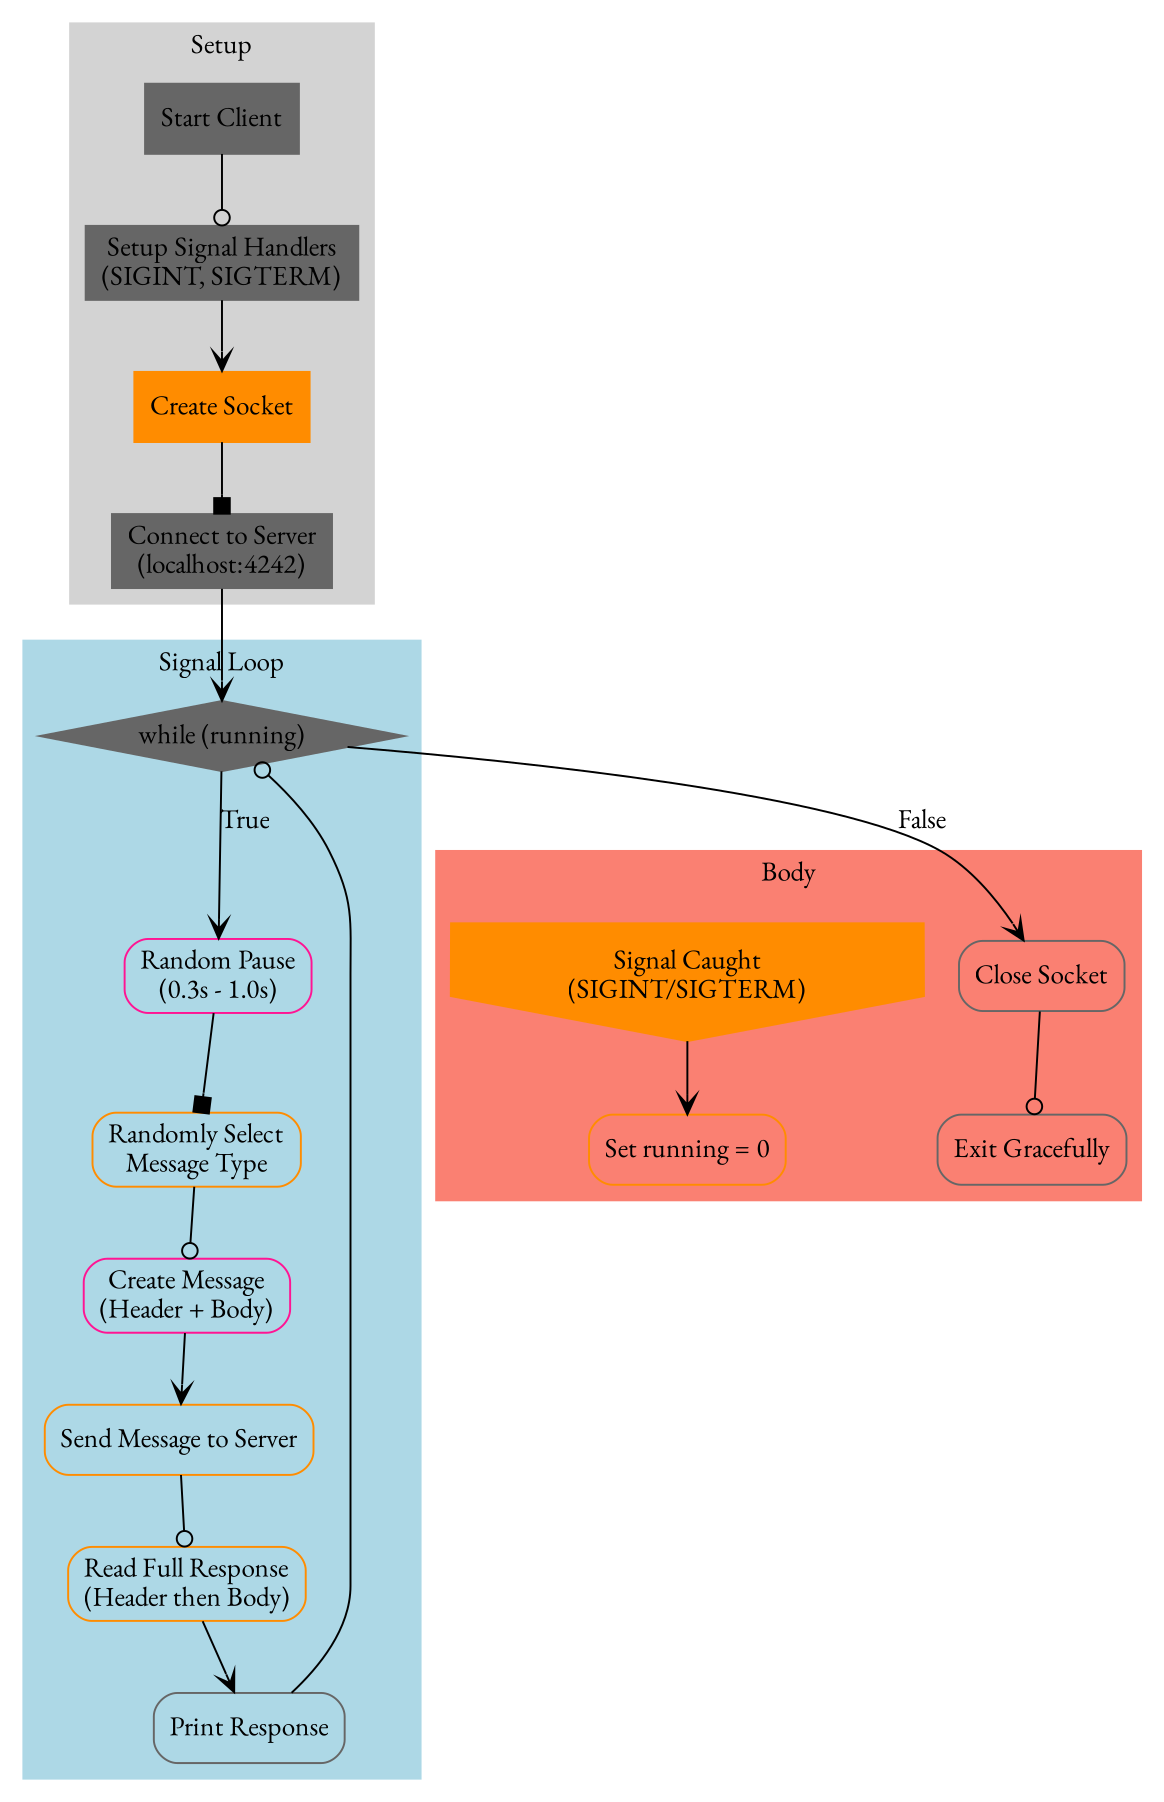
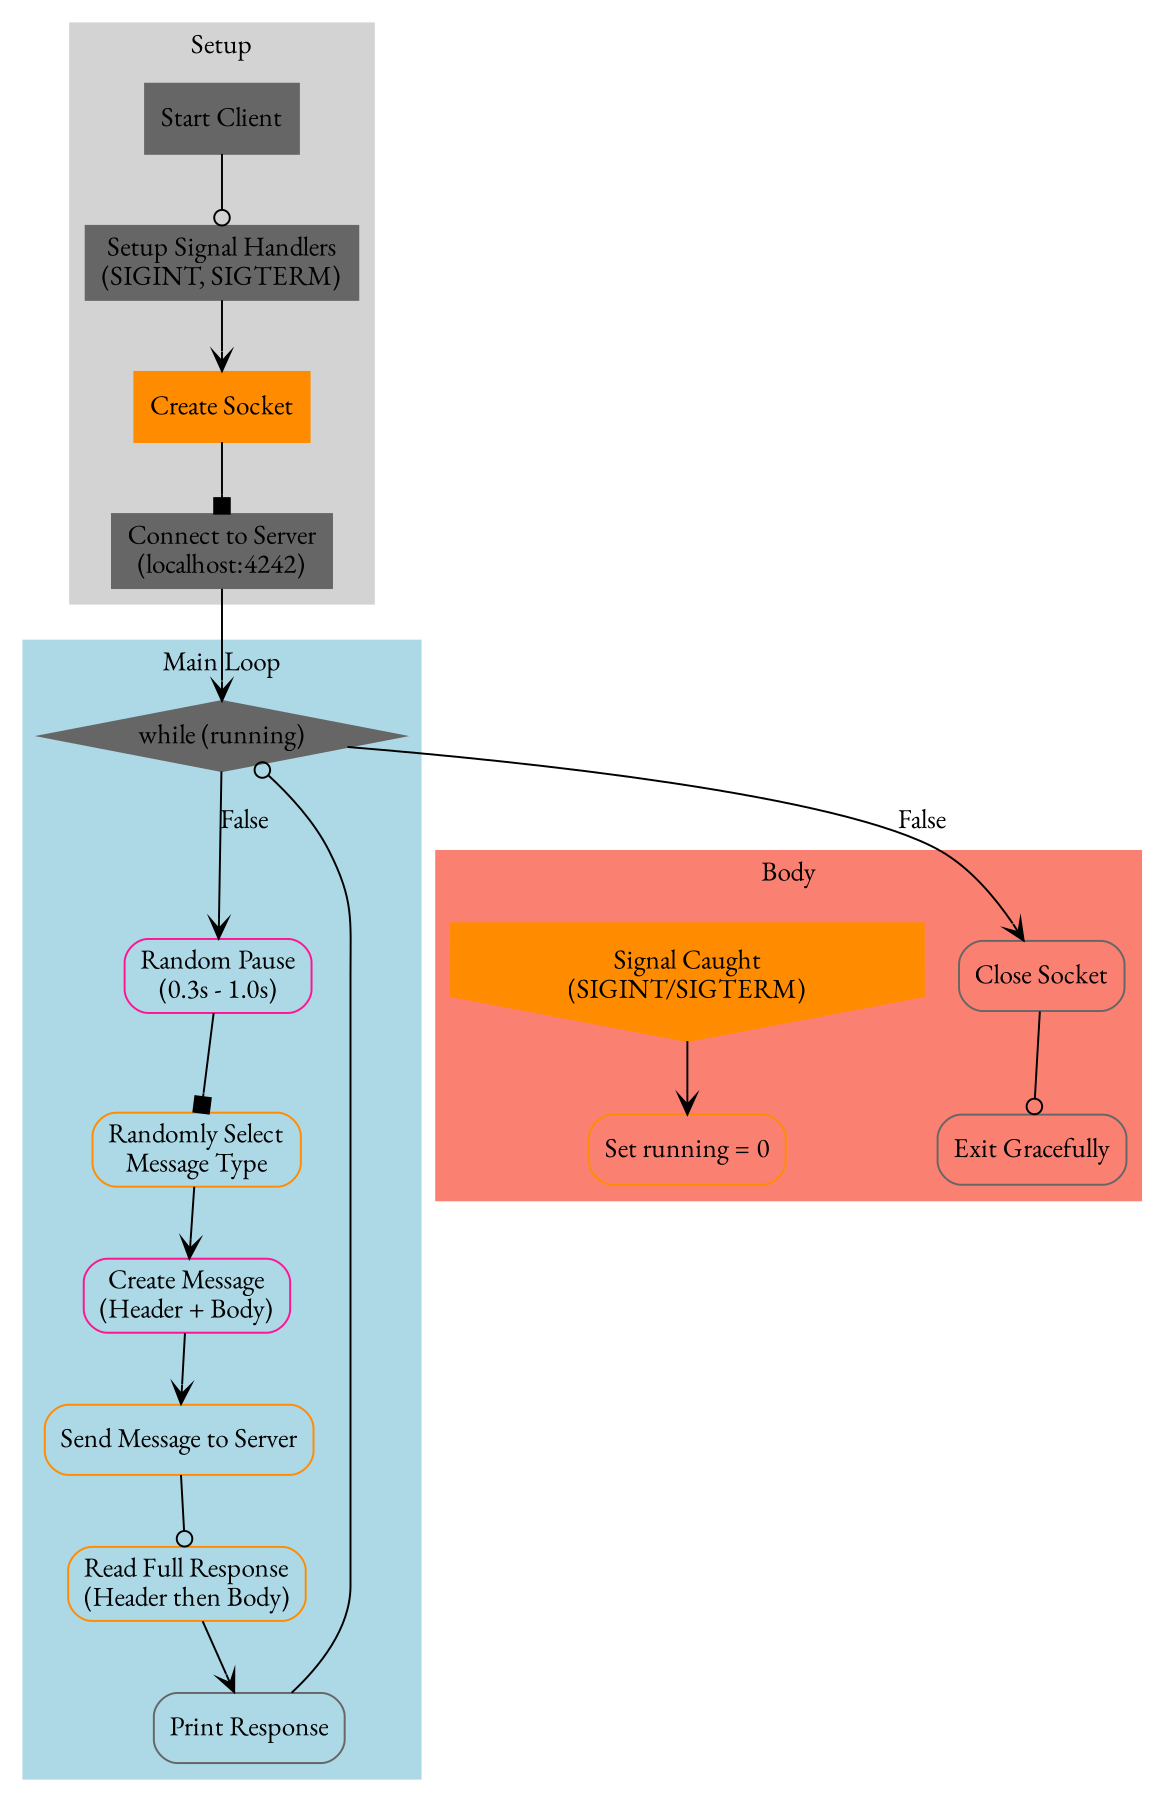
(222, 663) -> (222, 663)
(245, 821) -> (244, 821)
(192, 1215) -> (192, 1213)
